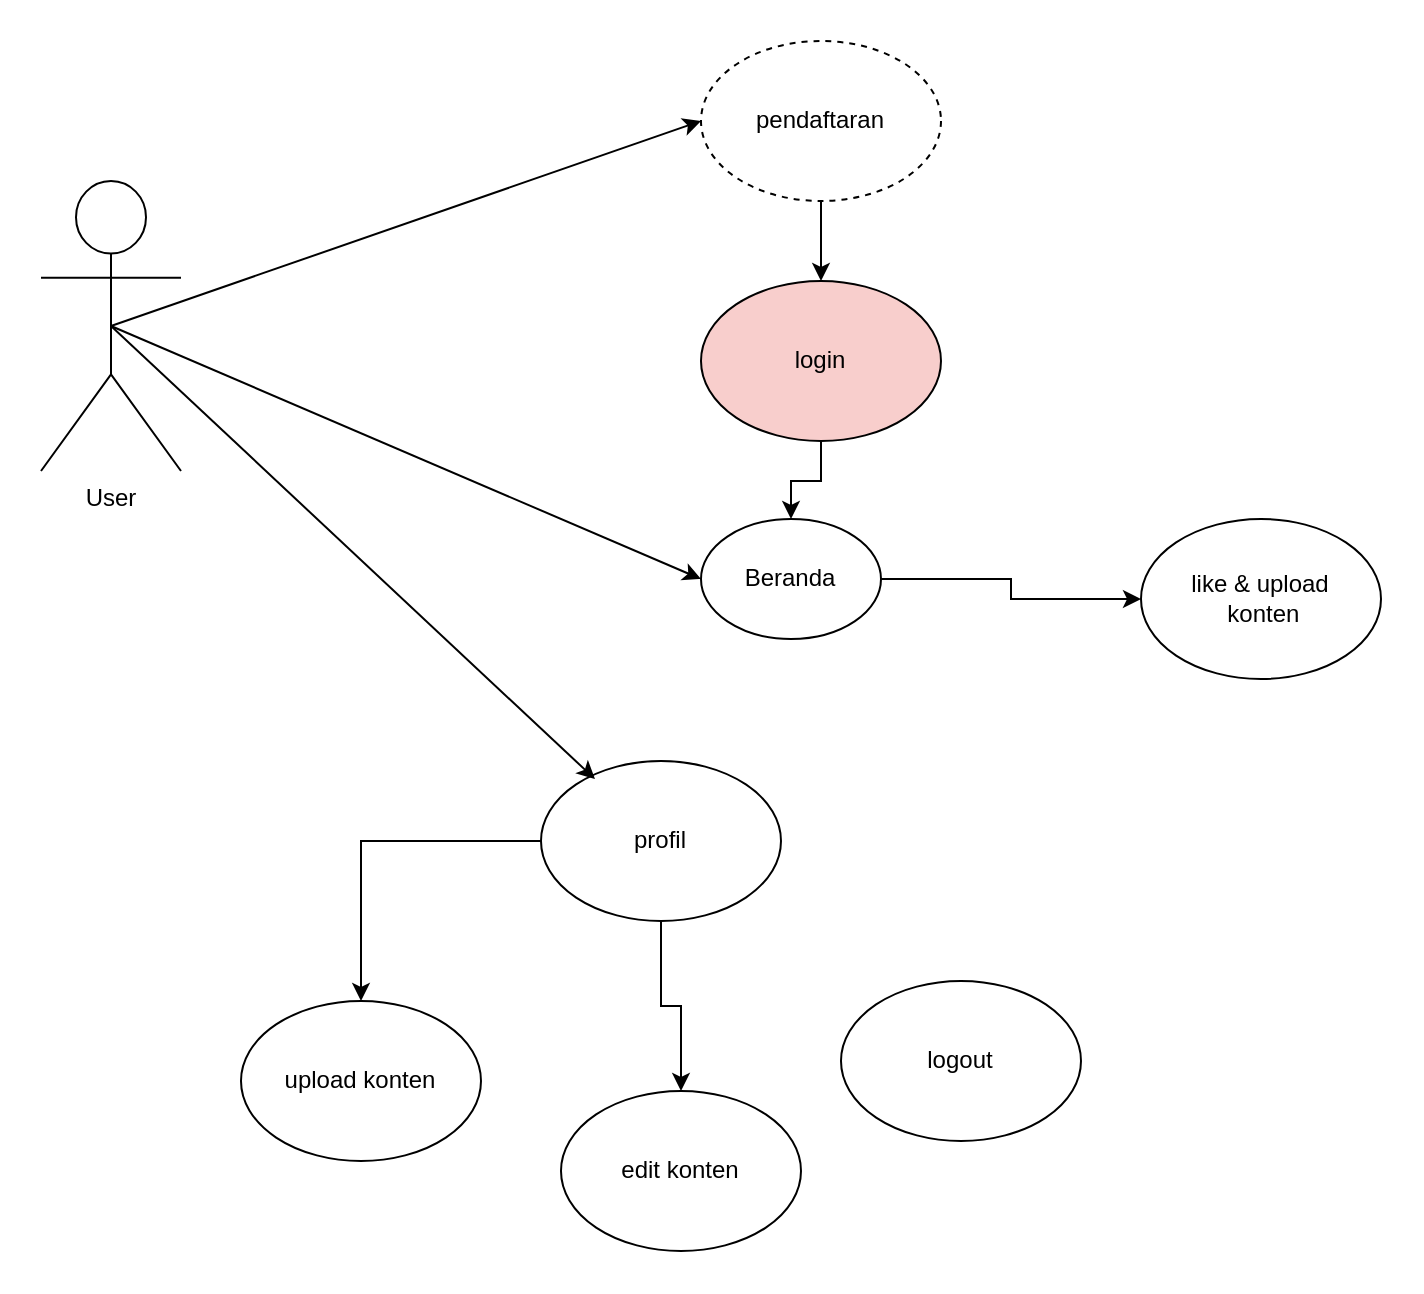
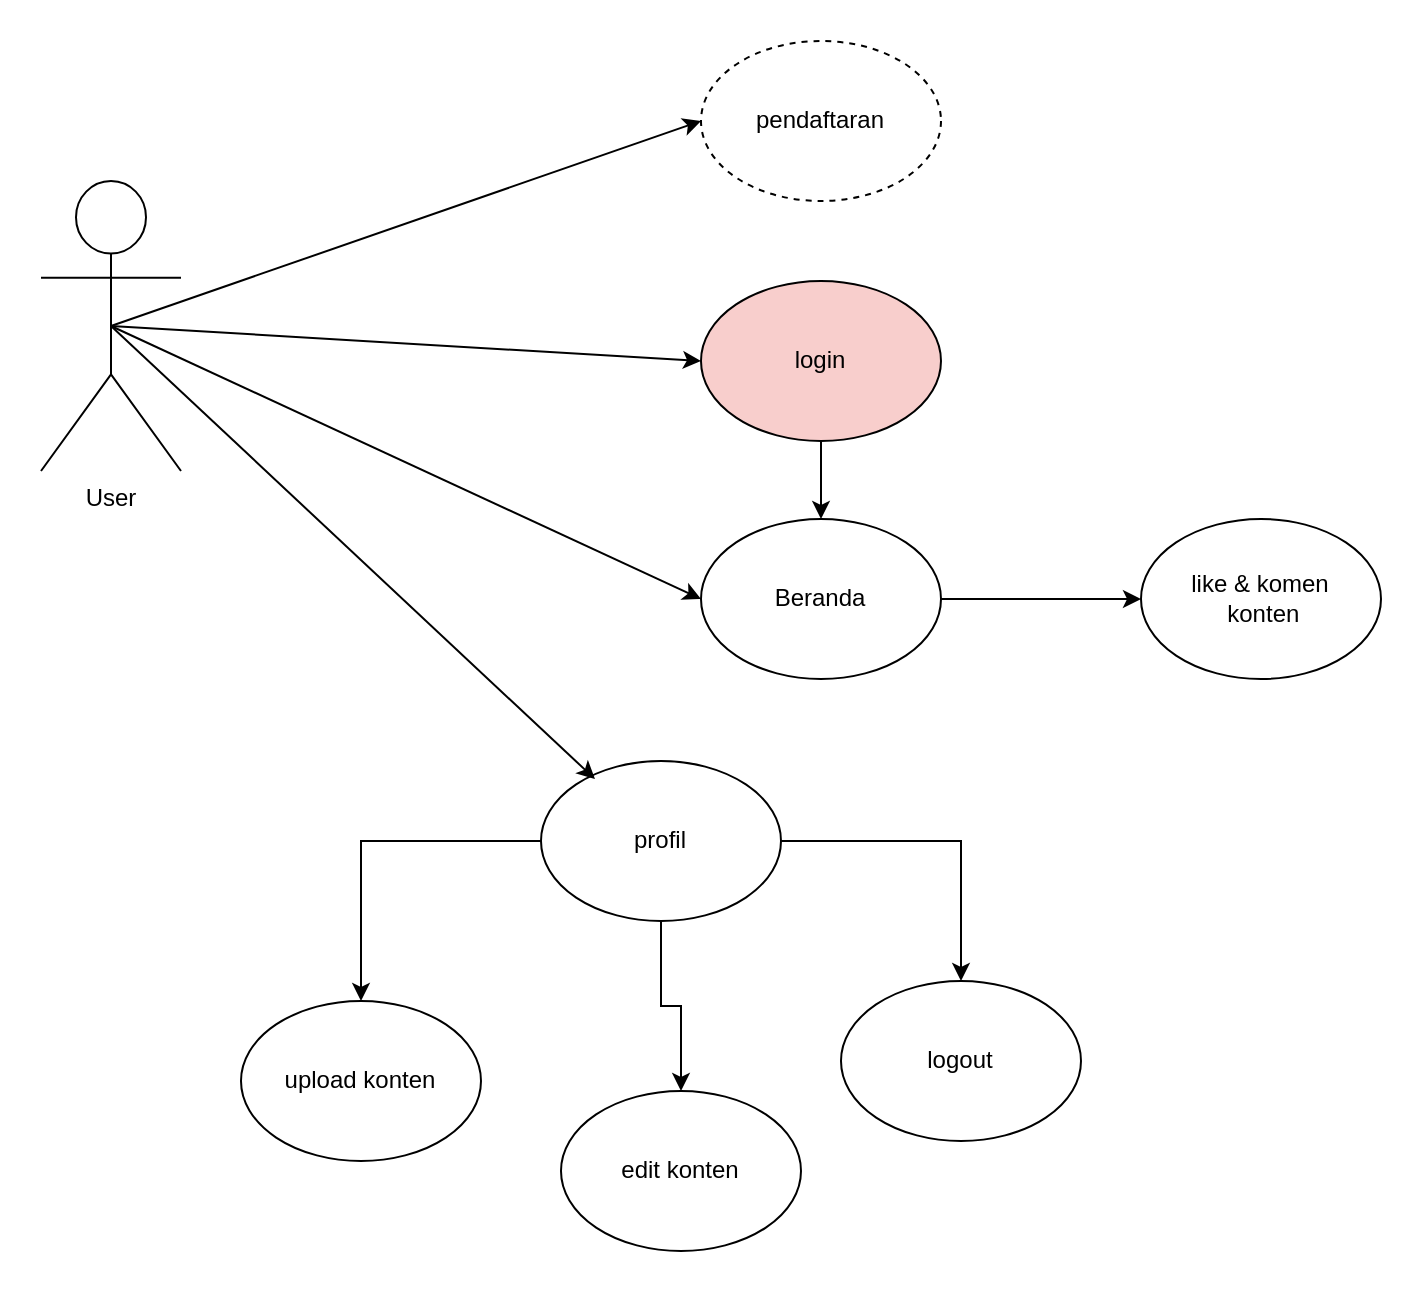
(821, 234) -> none
none -> (418, 344)
(791, 579) -> (821, 599)
(1261, 599) -> (1261, 599)
none -> (934, 841)
